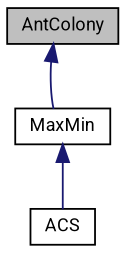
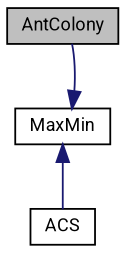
(51, 85) -> (75, 67)
